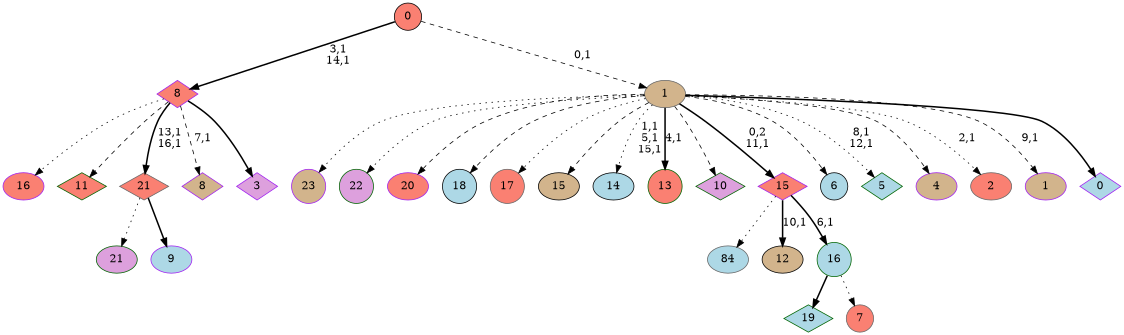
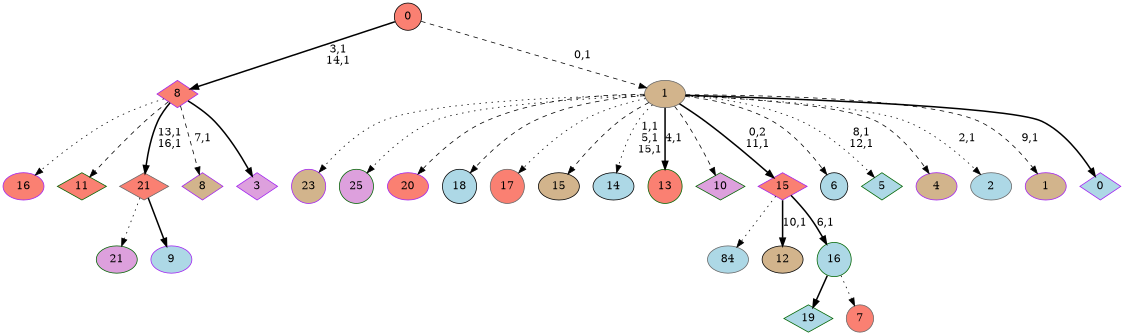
(356, 186) -> (356, 186)
(991, 186) -> (991, 186)
